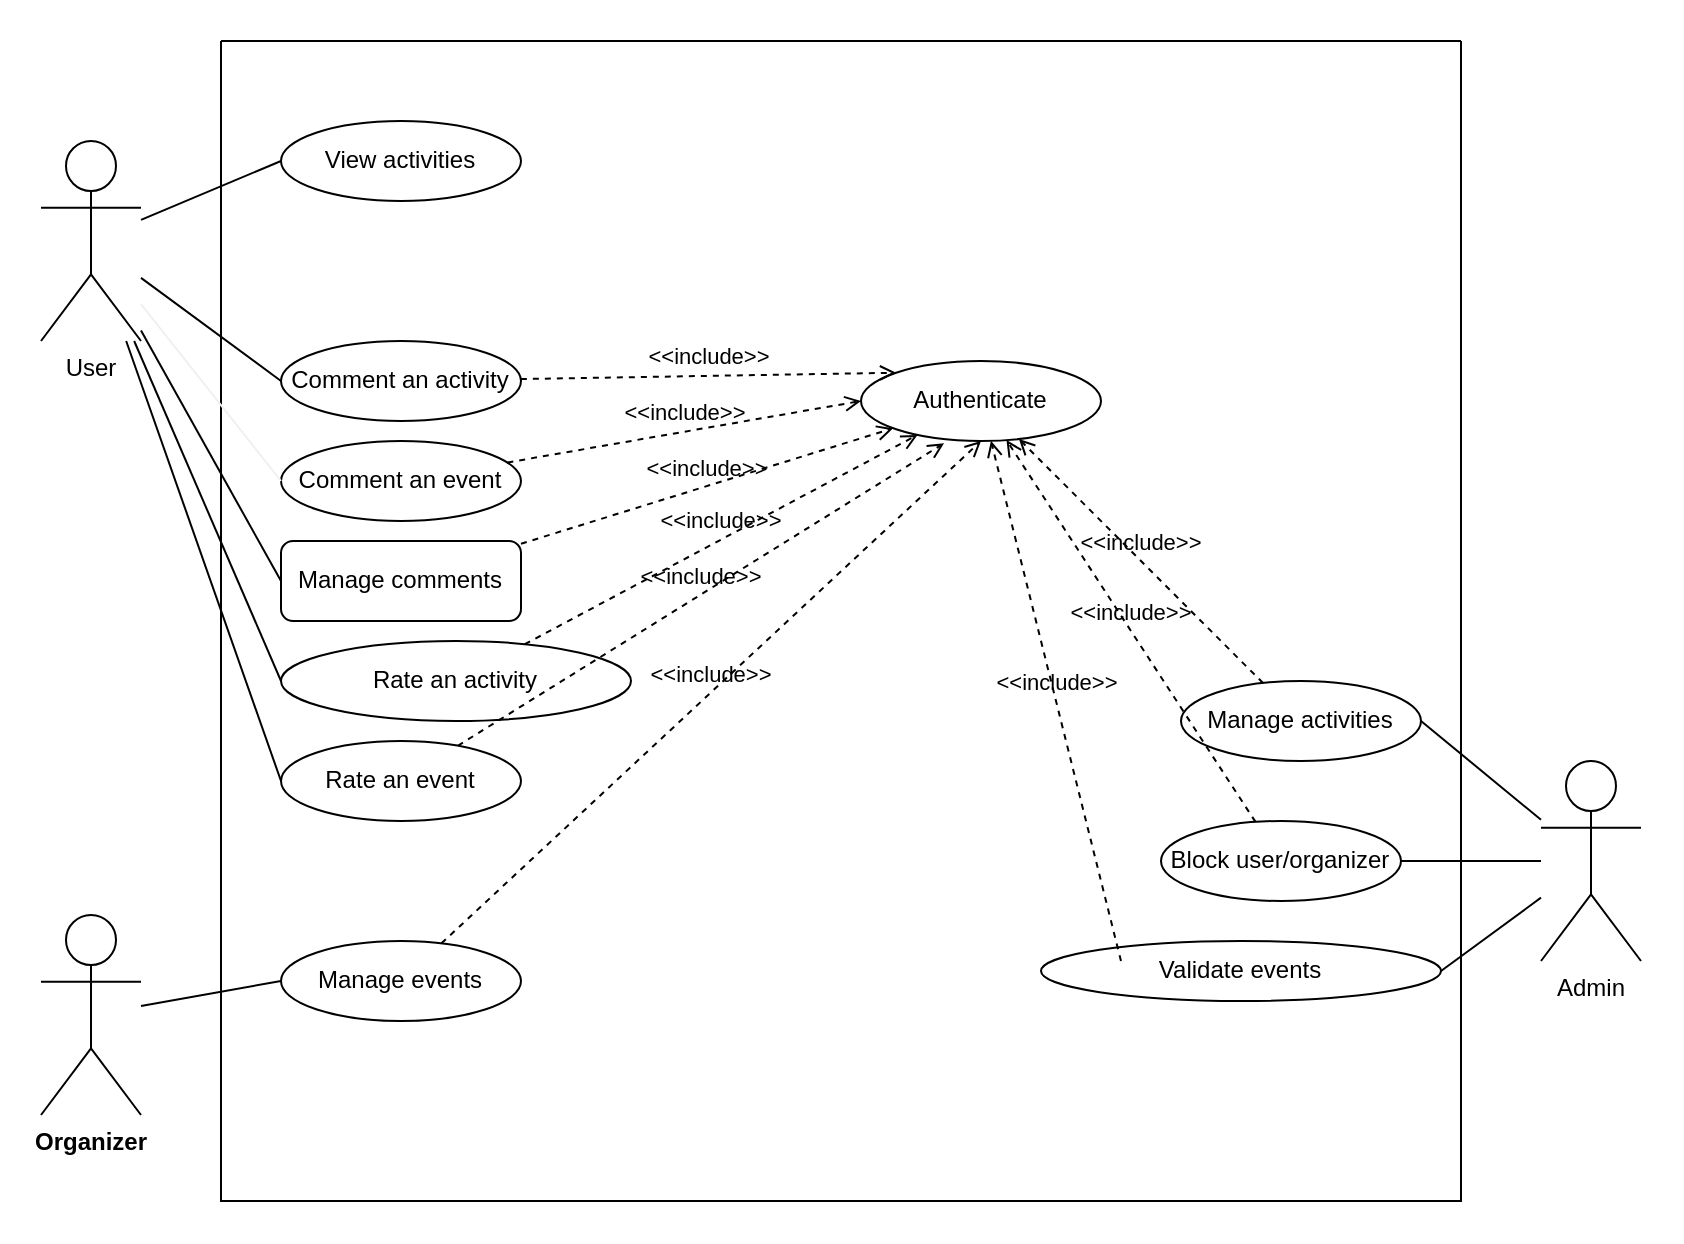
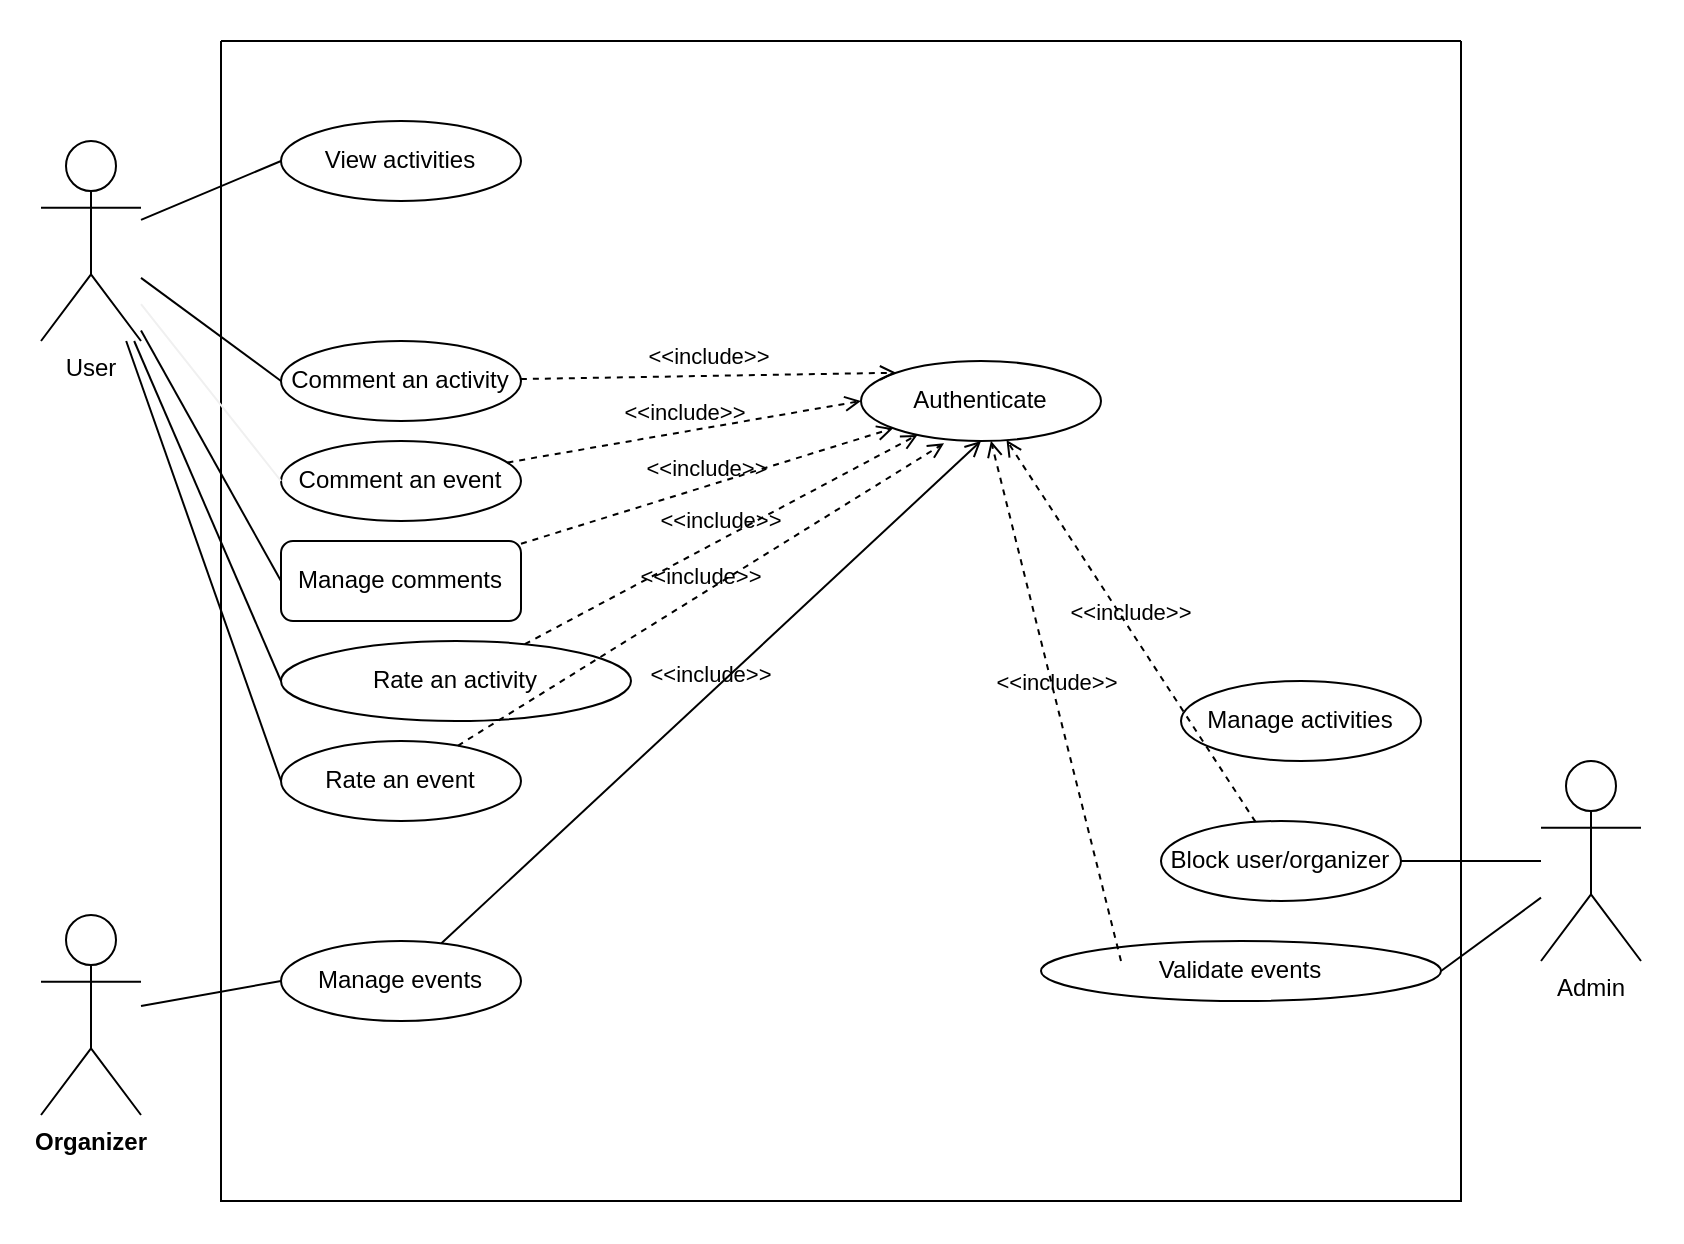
(1143, 563) -> none
(710, 693) -> (710, 693)
(1502, 788) -> none
